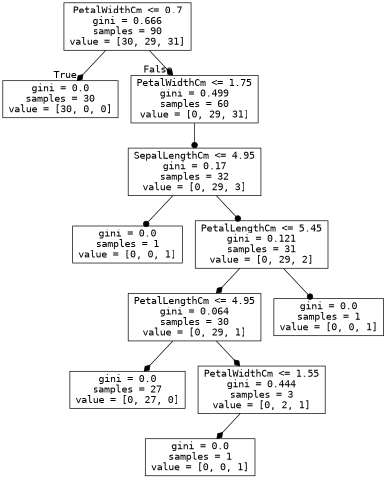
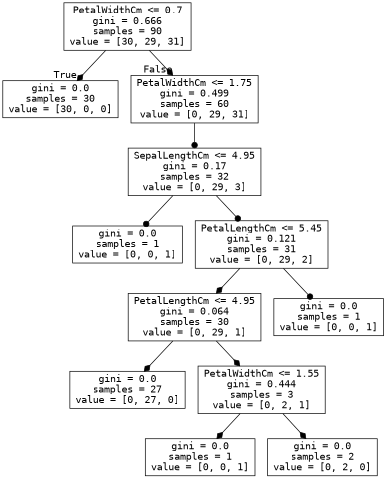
none -> (322, 457)
